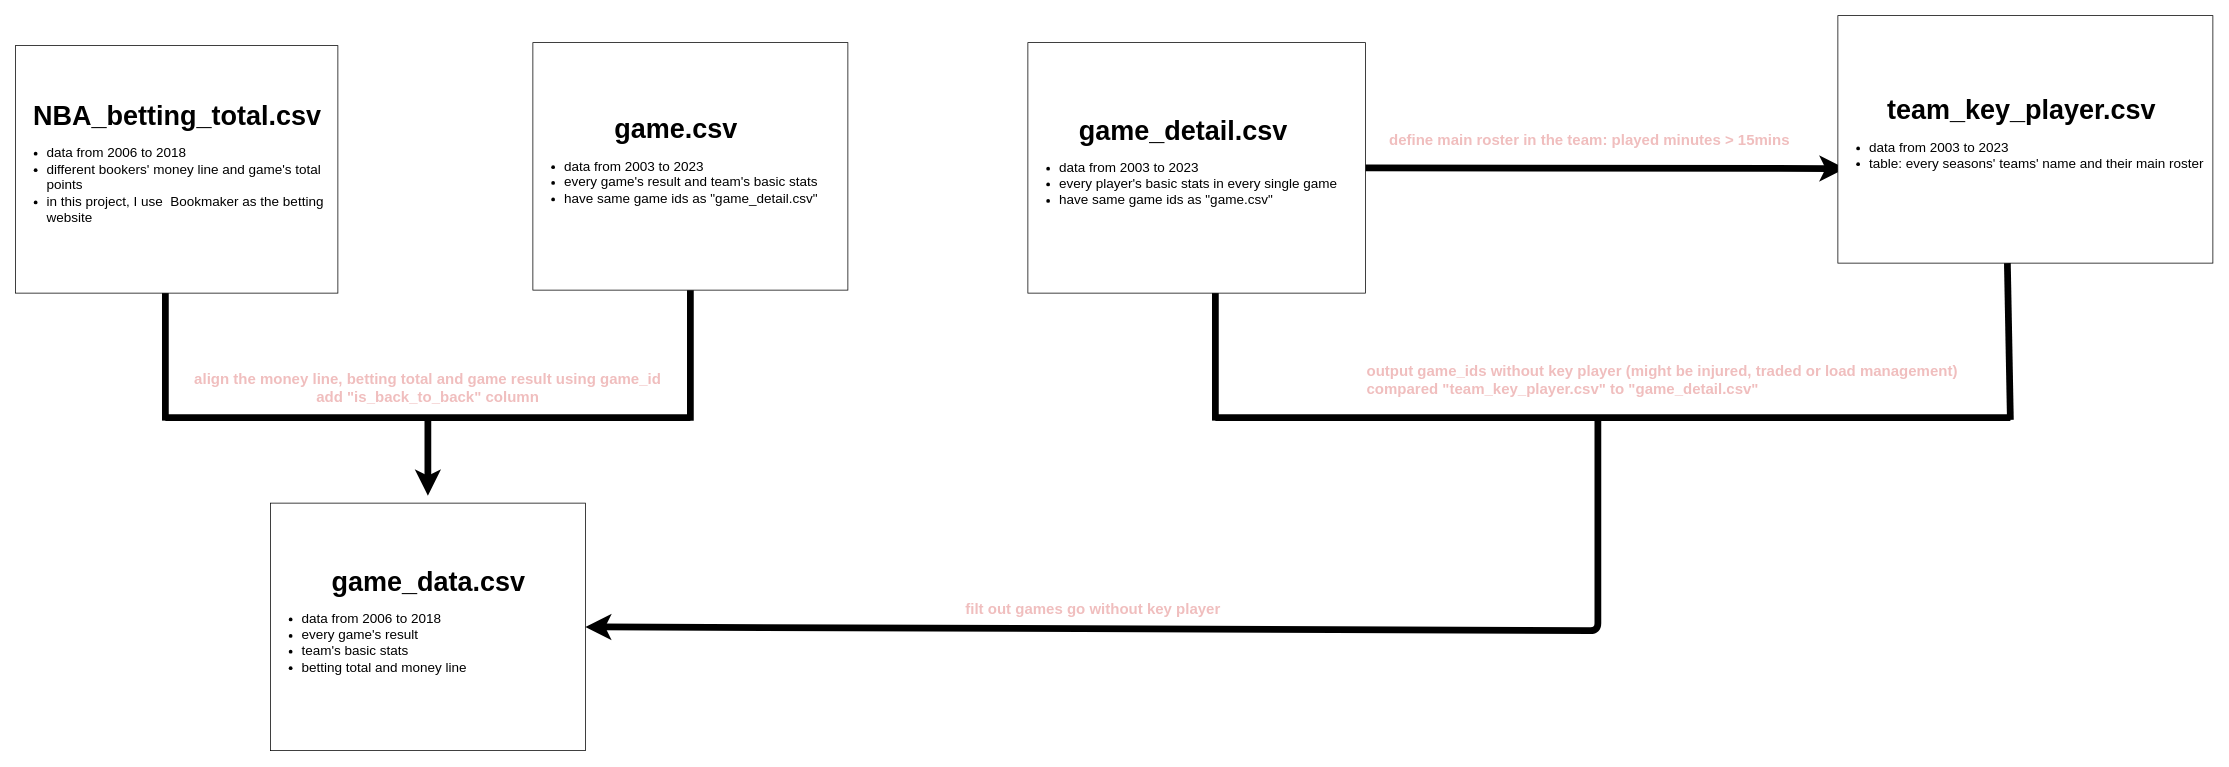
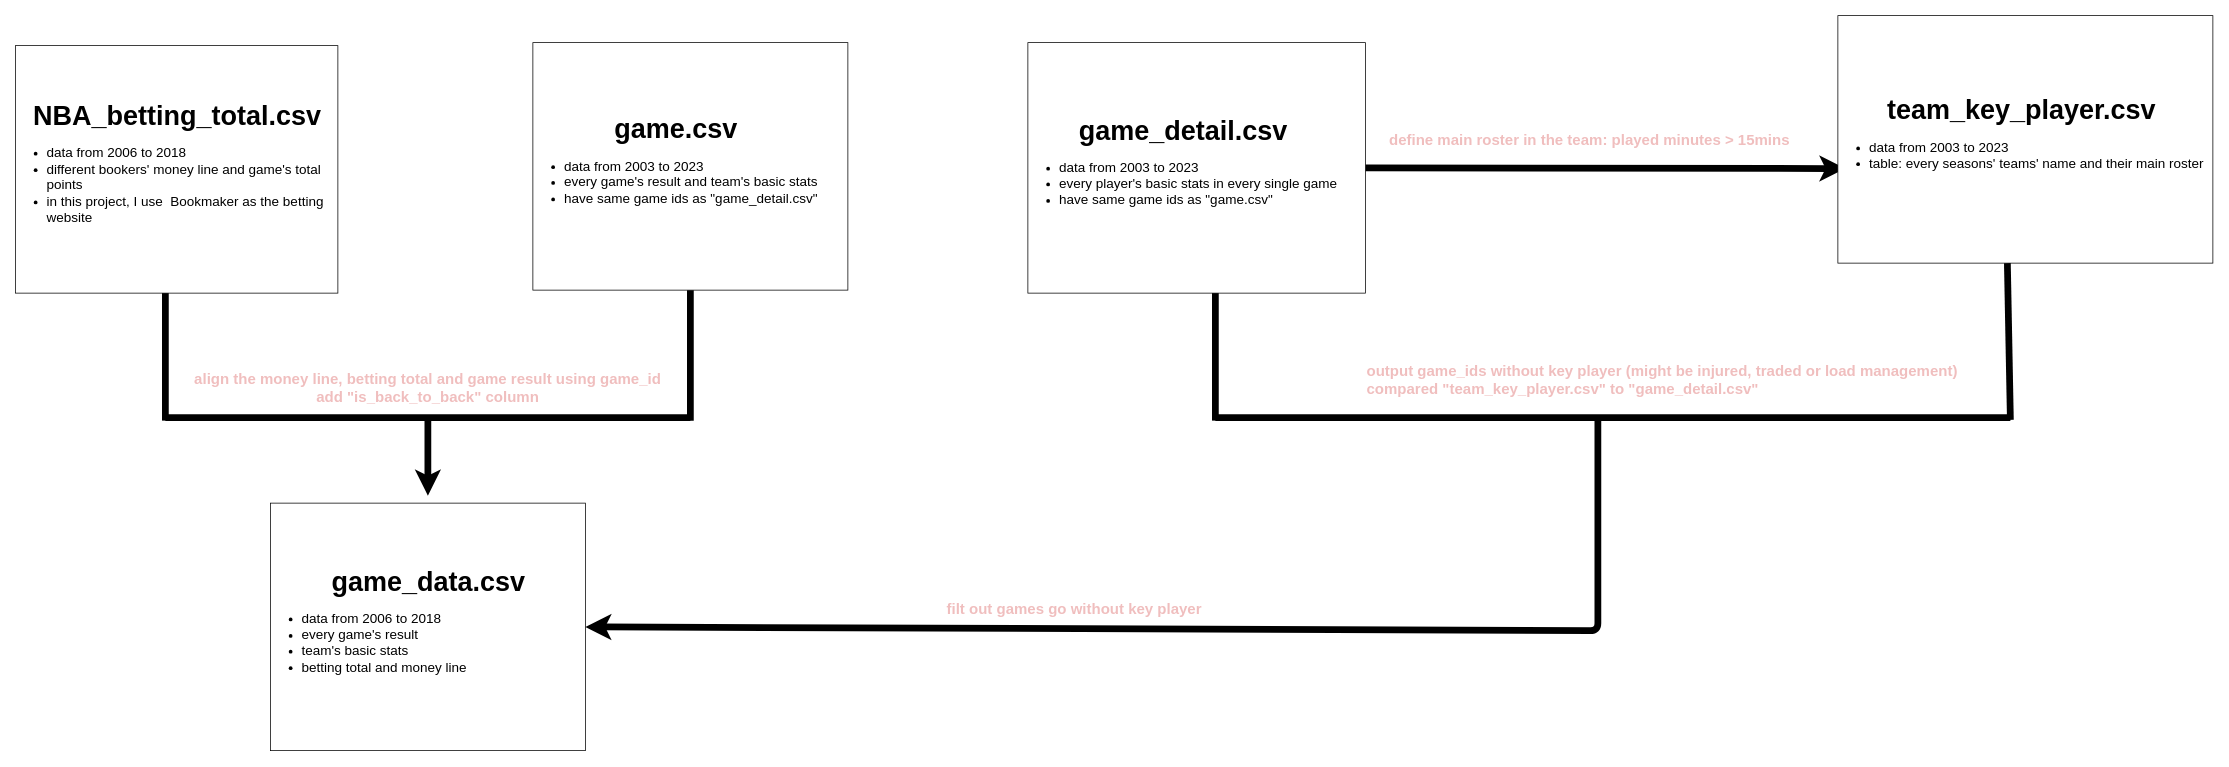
(1103, 608) -> (1084, 608)
